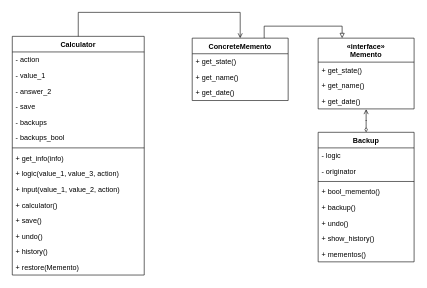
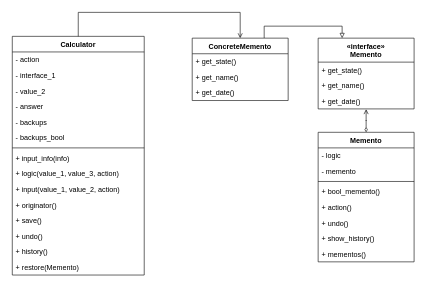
(33, 76) -> (41, 76)
(36, 91) -> (33, 91)
(28, 107) -> (32, 107)
(366, 140) -> (366, 140)
(46, 158) -> (49, 158)
(344, 172) -> (340, 172)
(42, 205) -> (42, 205)
(342, 208) -> (341, 208)
